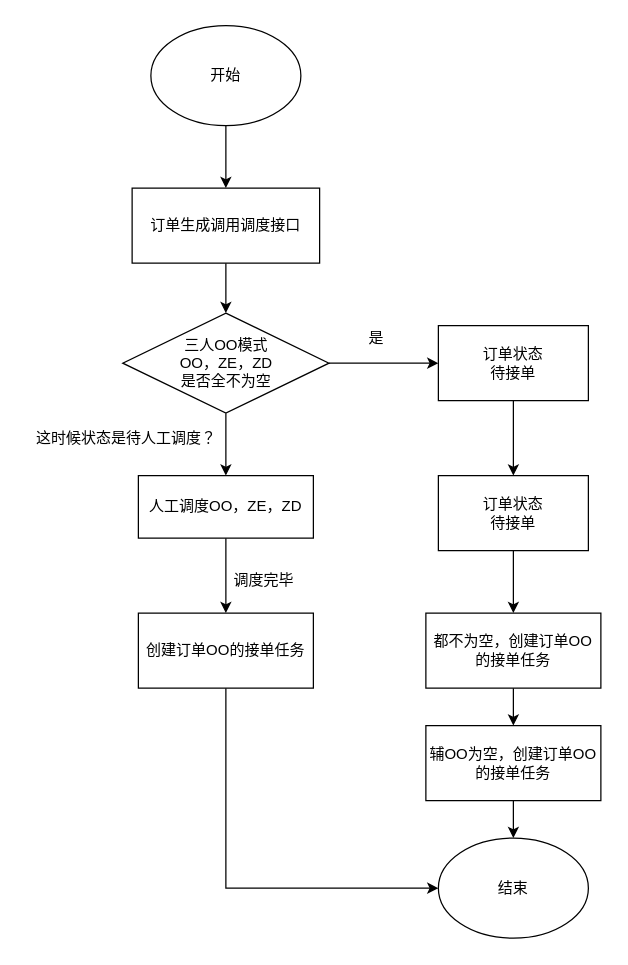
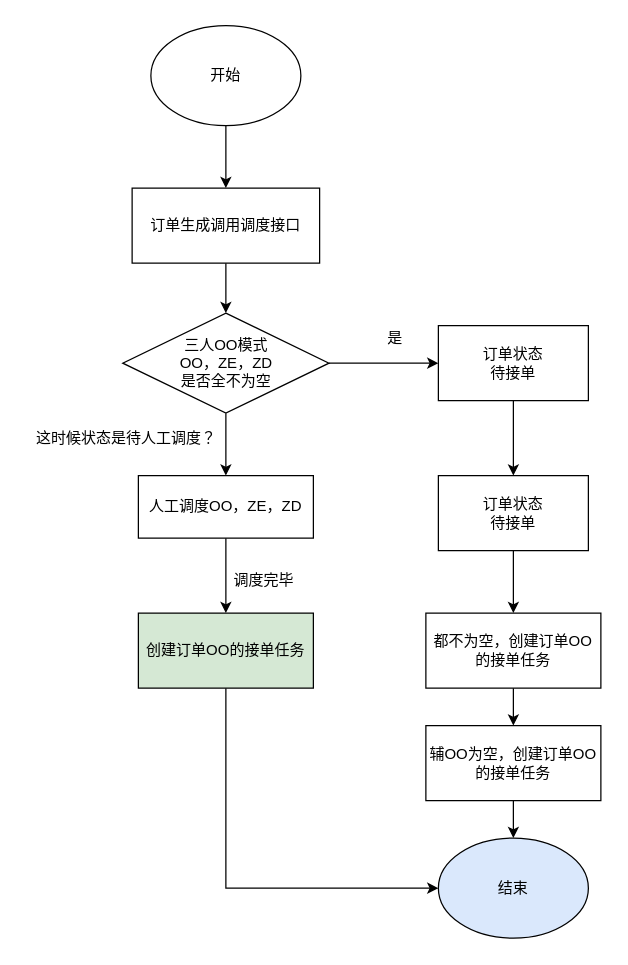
(376, 338) -> (394, 338)
(226, 651) -> (226, 651)
(513, 888) -> (513, 888)
